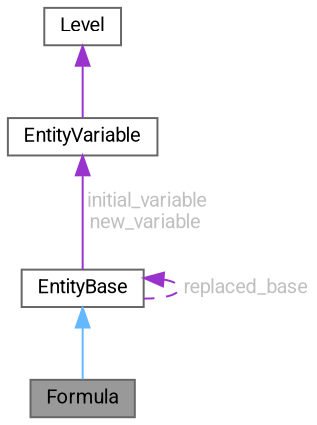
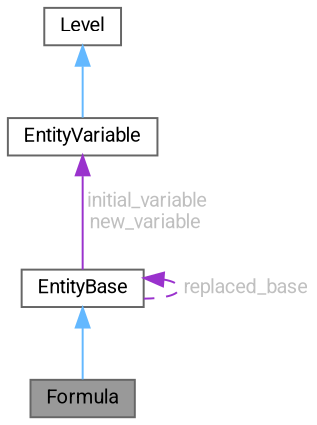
(83, 92) -> (83, 92)
